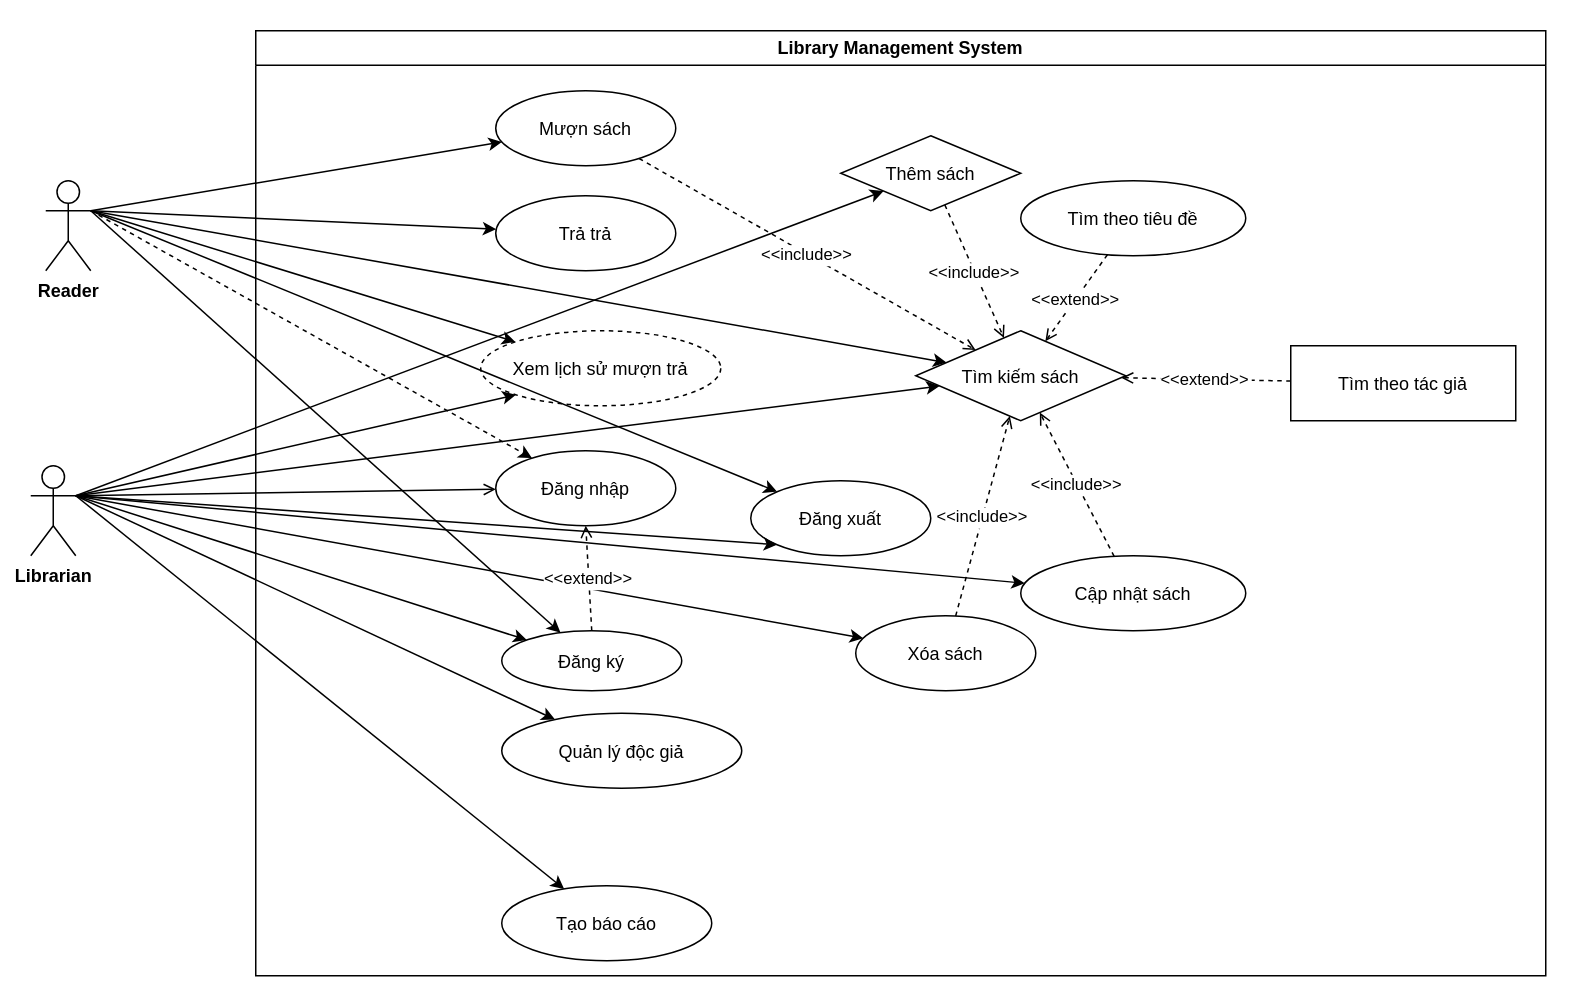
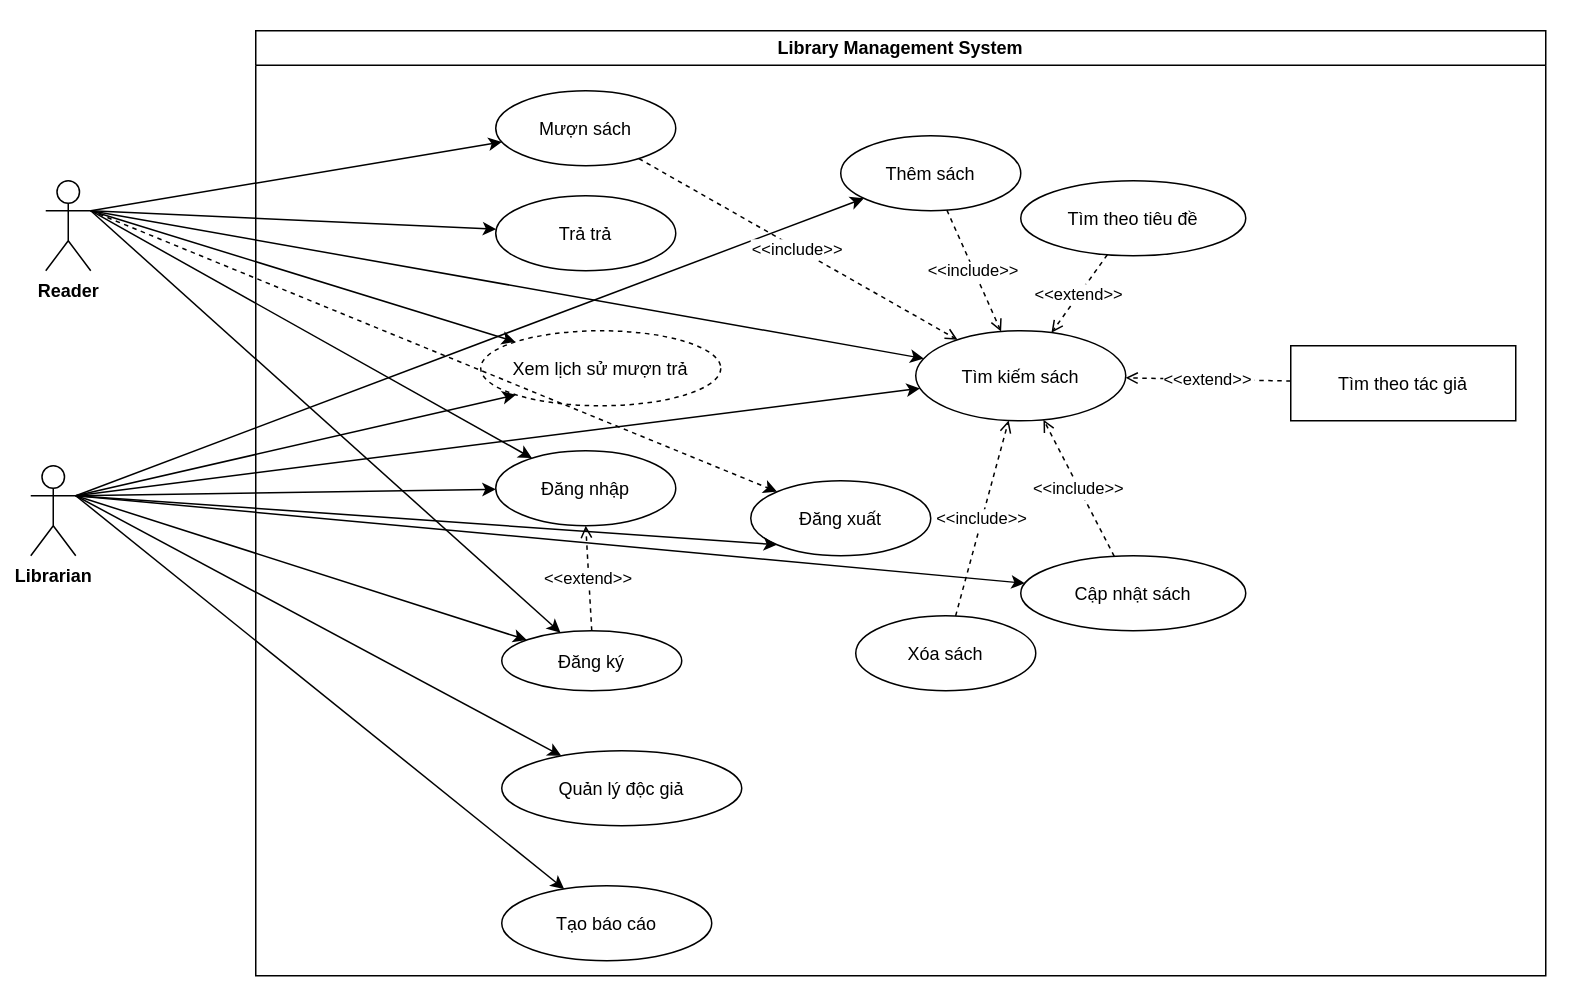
(931, 173) -> (931, 173)
(312, 335) -> (312, 335)
(437, 352) -> (437, 352)
(1021, 376) -> (1021, 376)
(486, 489) -> (484, 489)
(319, 540) -> none
(622, 751) -> (622, 788)
